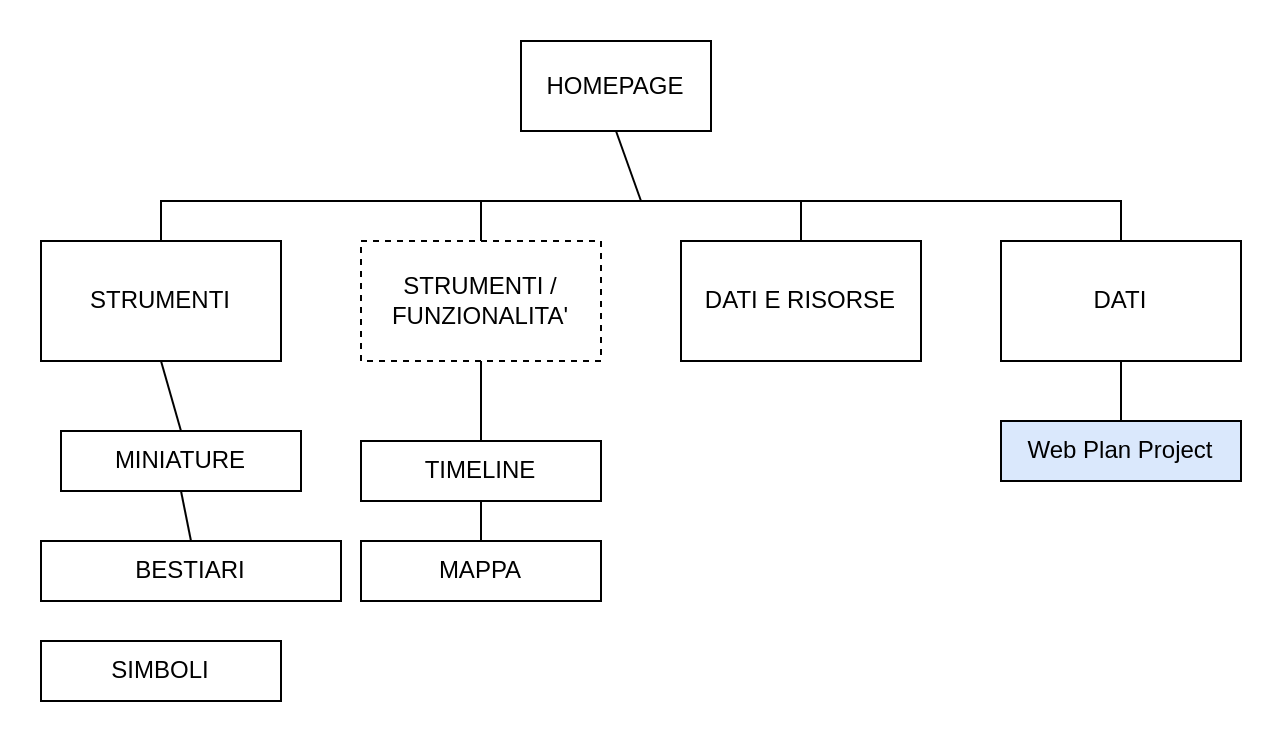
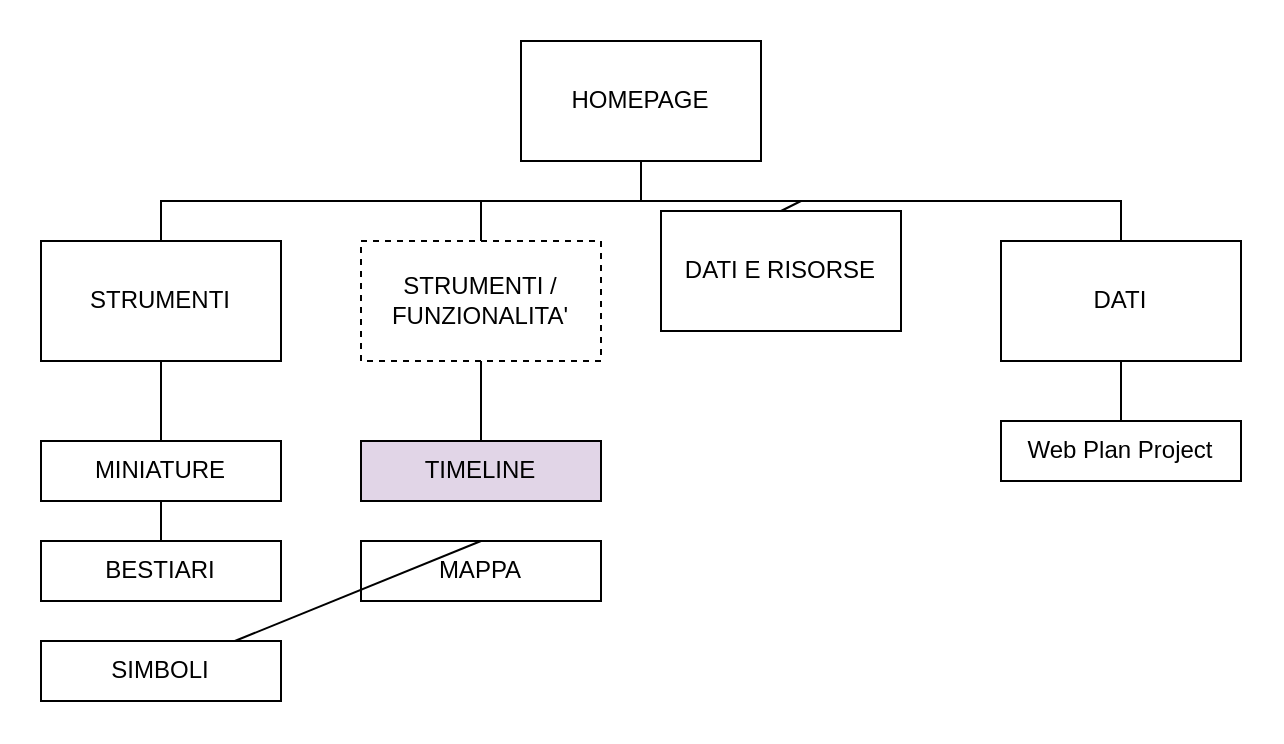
(616, 86) -> (641, 101)
(801, 301) -> (781, 271)
(1121, 451) -> (1121, 451)
(181, 461) -> (161, 471)
(481, 471) -> (481, 471)
(481, 521) -> (358, 591)
(191, 571) -> (161, 571)
